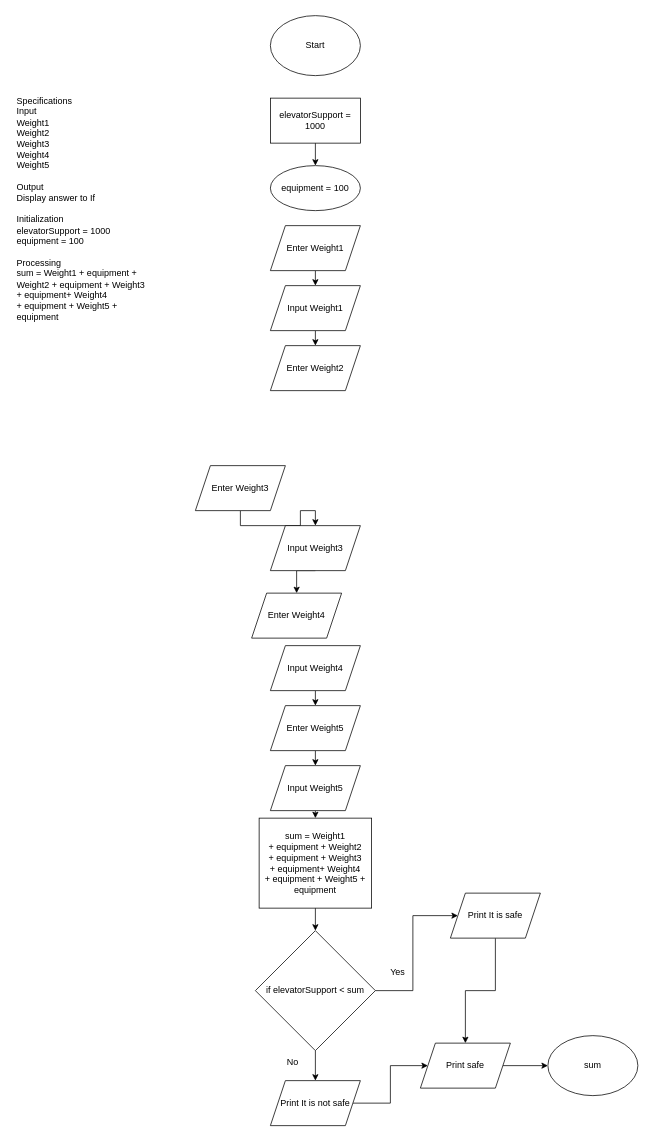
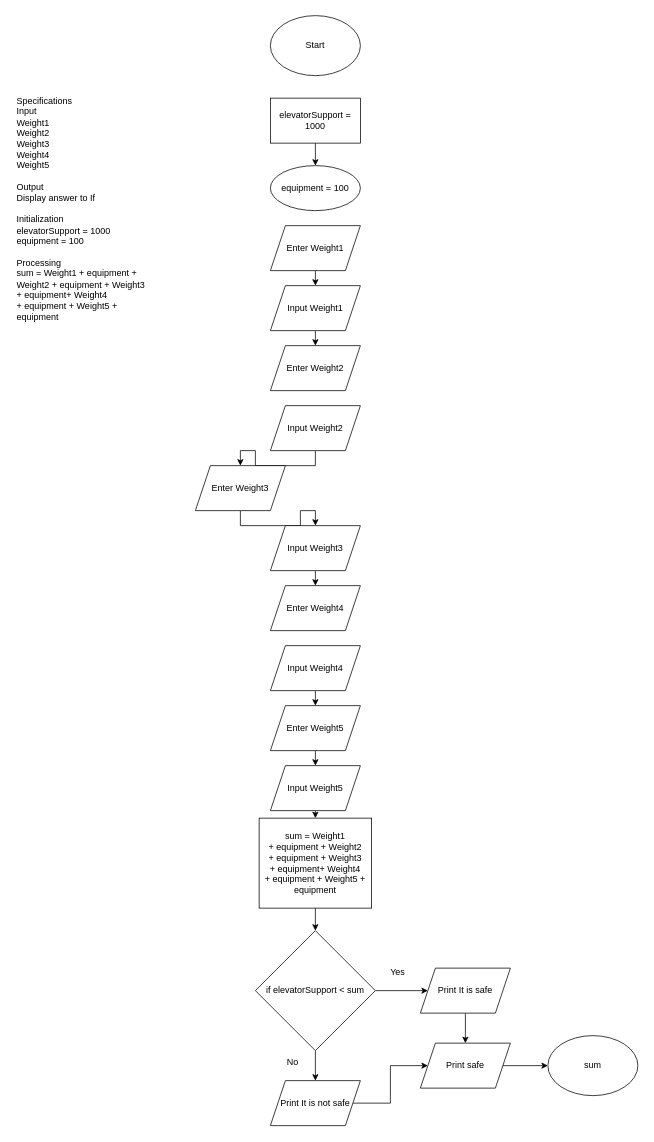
none -> (315, 428)
none -> (307, 465)
(297, 615) -> (315, 608)
(495, 915) -> (465, 990)
